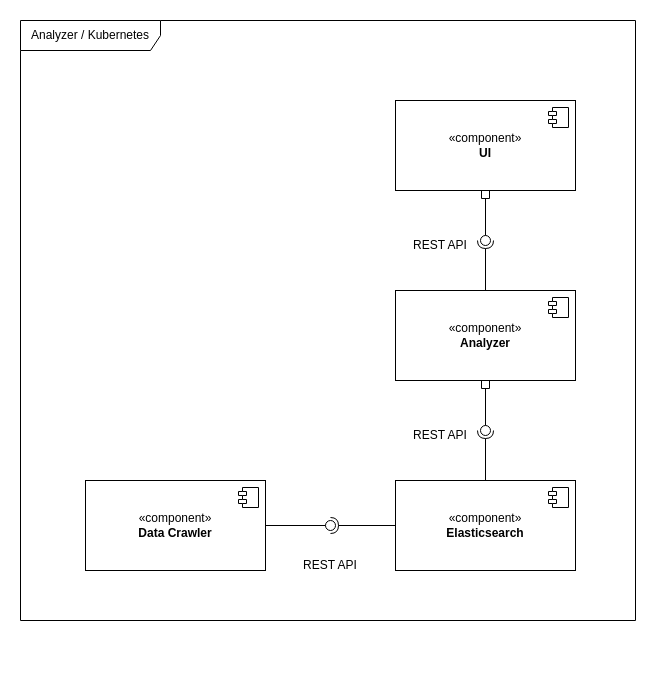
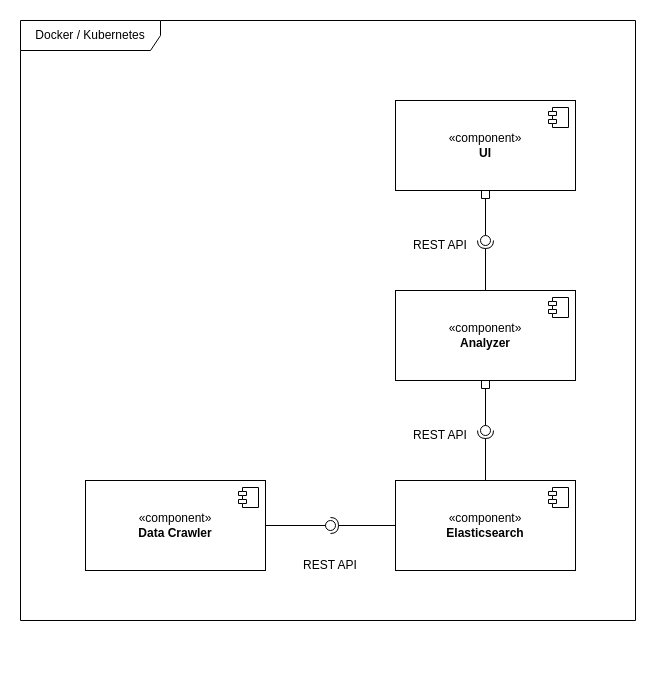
(91, 36) -> (91, 36)
